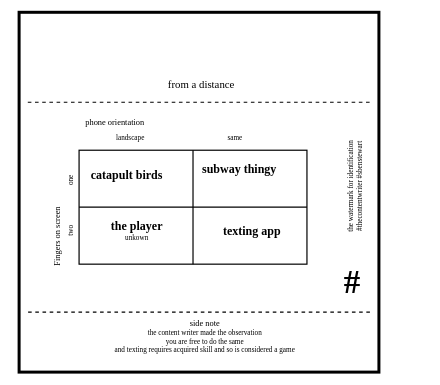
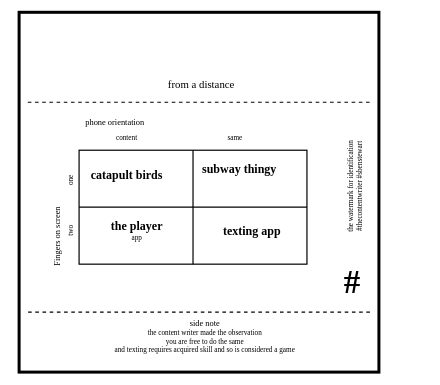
(133, 138) -> (130, 138)
(137, 231) -> (137, 231)
